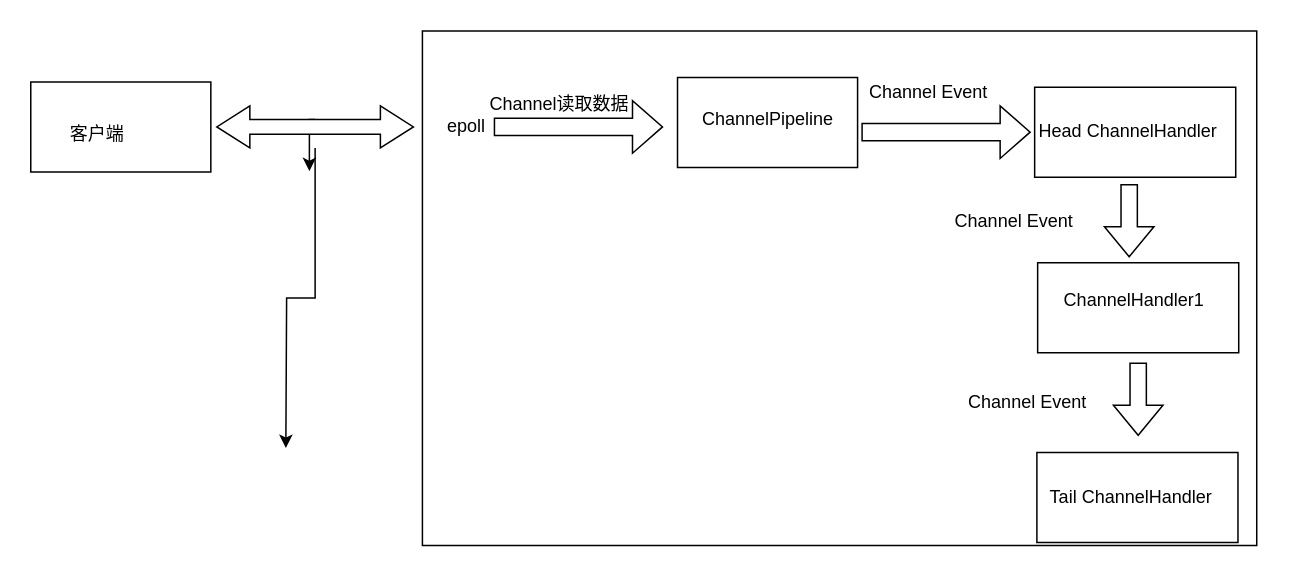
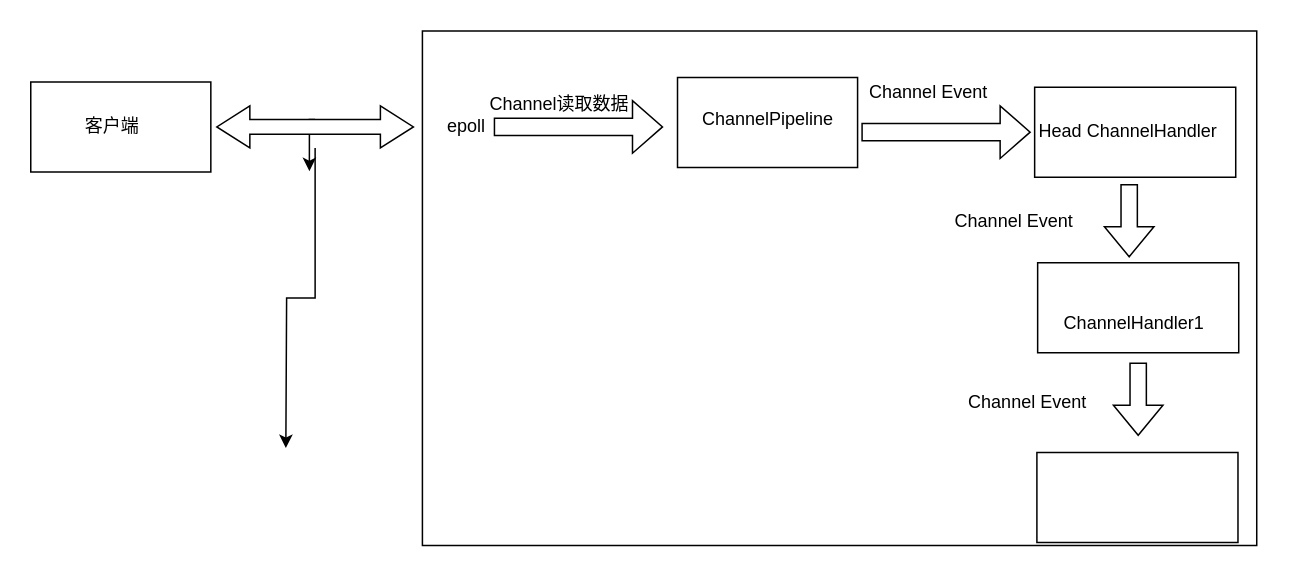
(97, 134) -> (112, 127)
(1133, 301) -> (1133, 323)
(1130, 497) -> none
